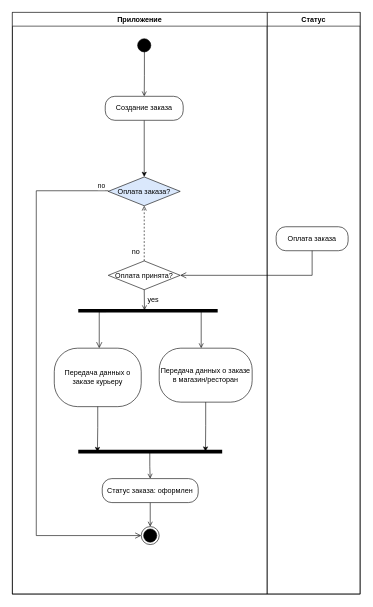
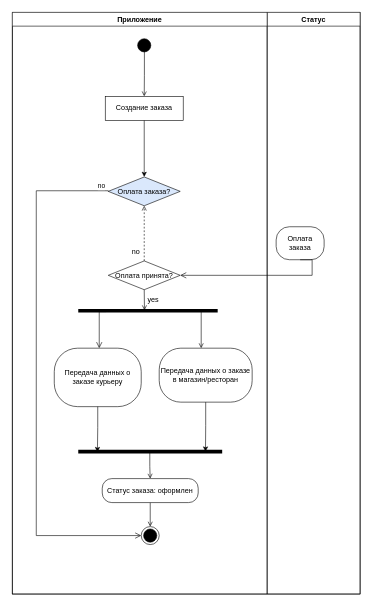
(144, 108) -> (144, 108)
(312, 239) -> (300, 243)
